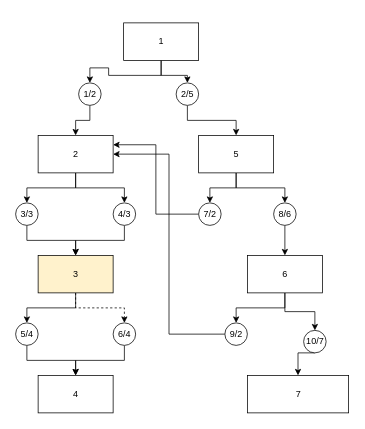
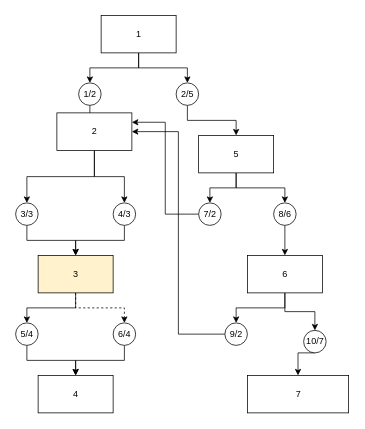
(161, 42) -> (138, 34)
(75, 154) -> (94, 132)
